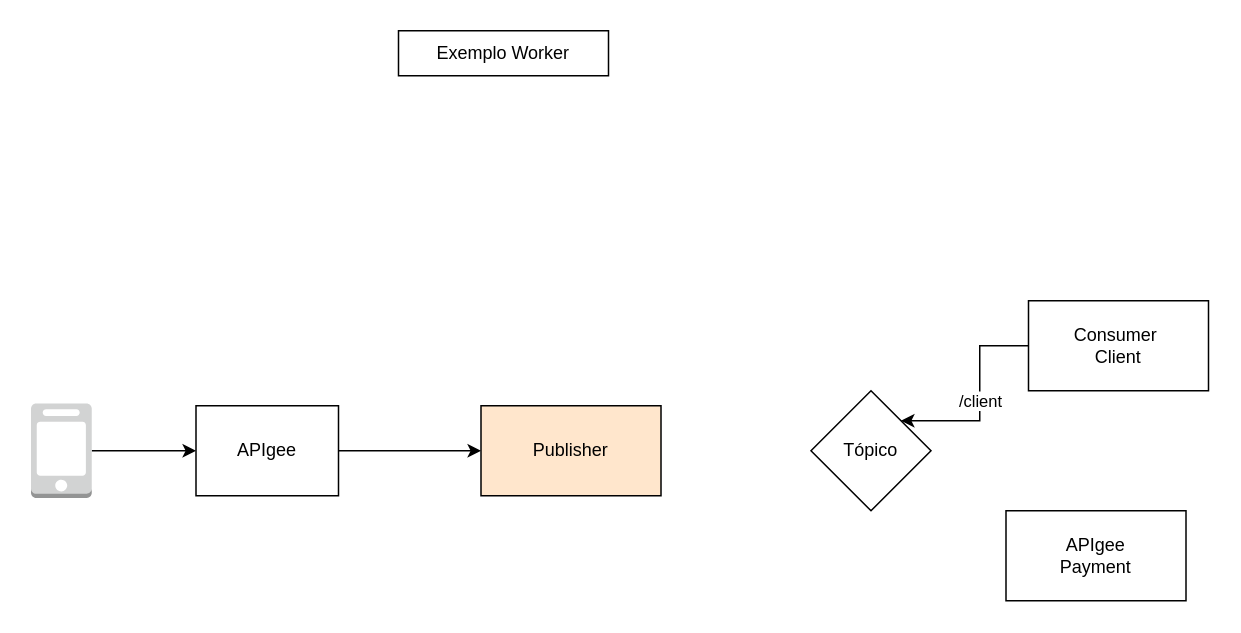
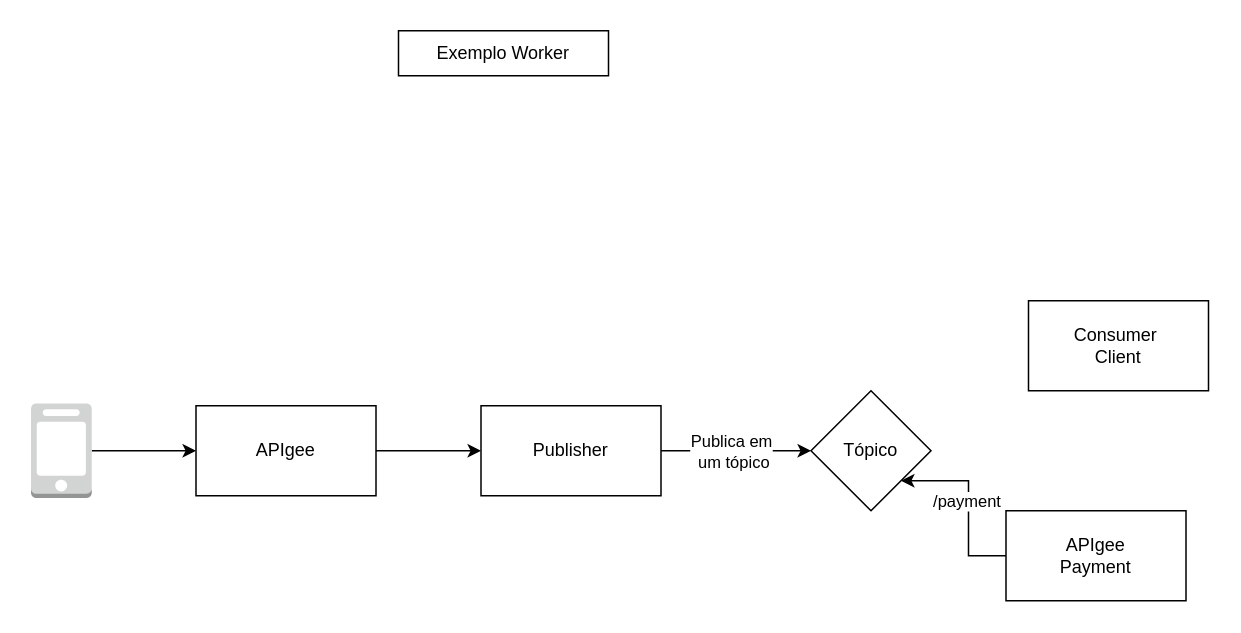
(980, 392) -> none
(267, 451) -> (286, 451)
(571, 451) -> (571, 451)
none -> (676, 451)
none -> (968, 510)
